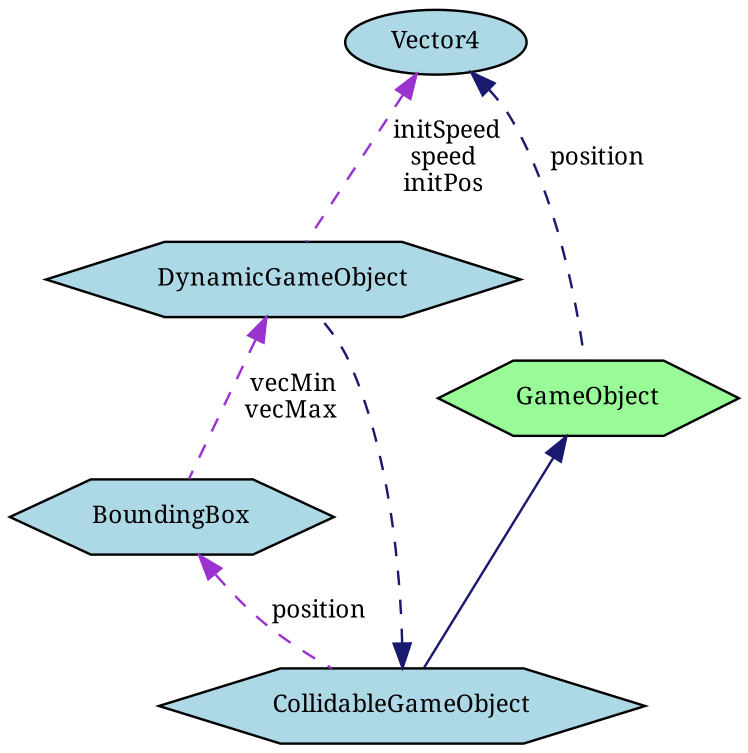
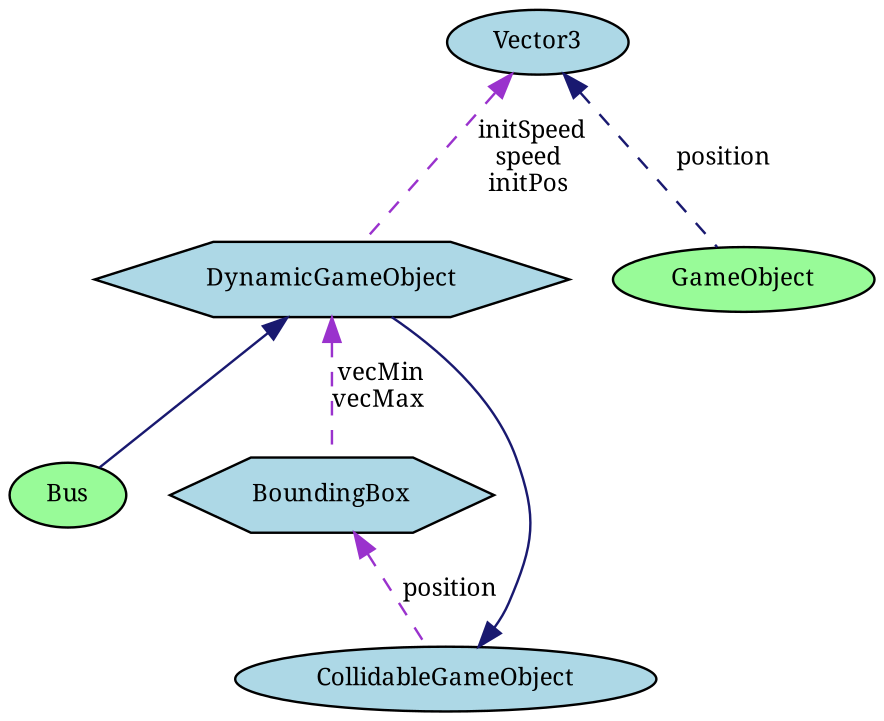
(436, 42) -> (538, 42)
(588, 398) -> (744, 279)
(384, 474) -> (514, 452)
none -> (68, 495)
(489, 563) -> none
(402, 706) -> (446, 679)
